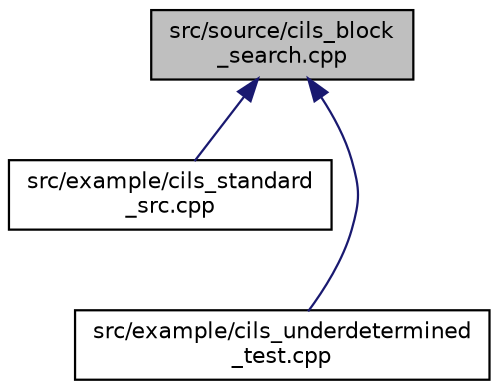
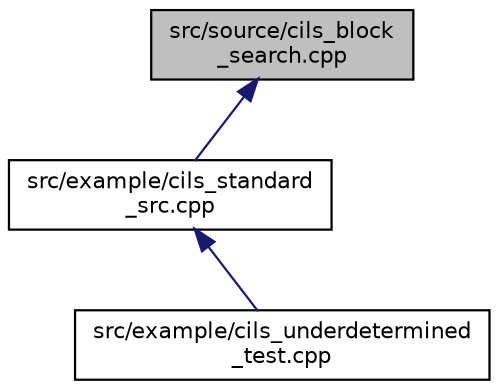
(357, 206) -> (233, 279)
